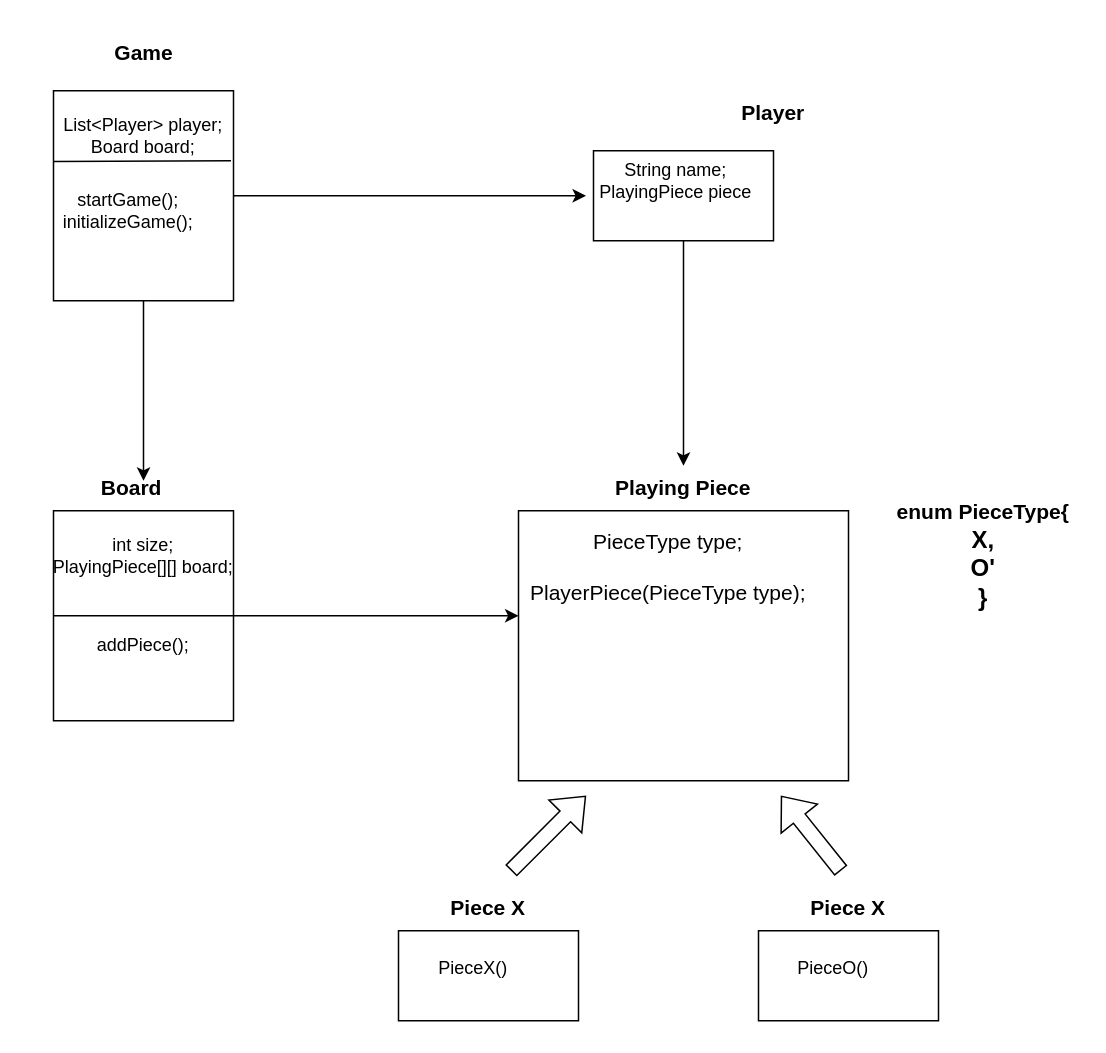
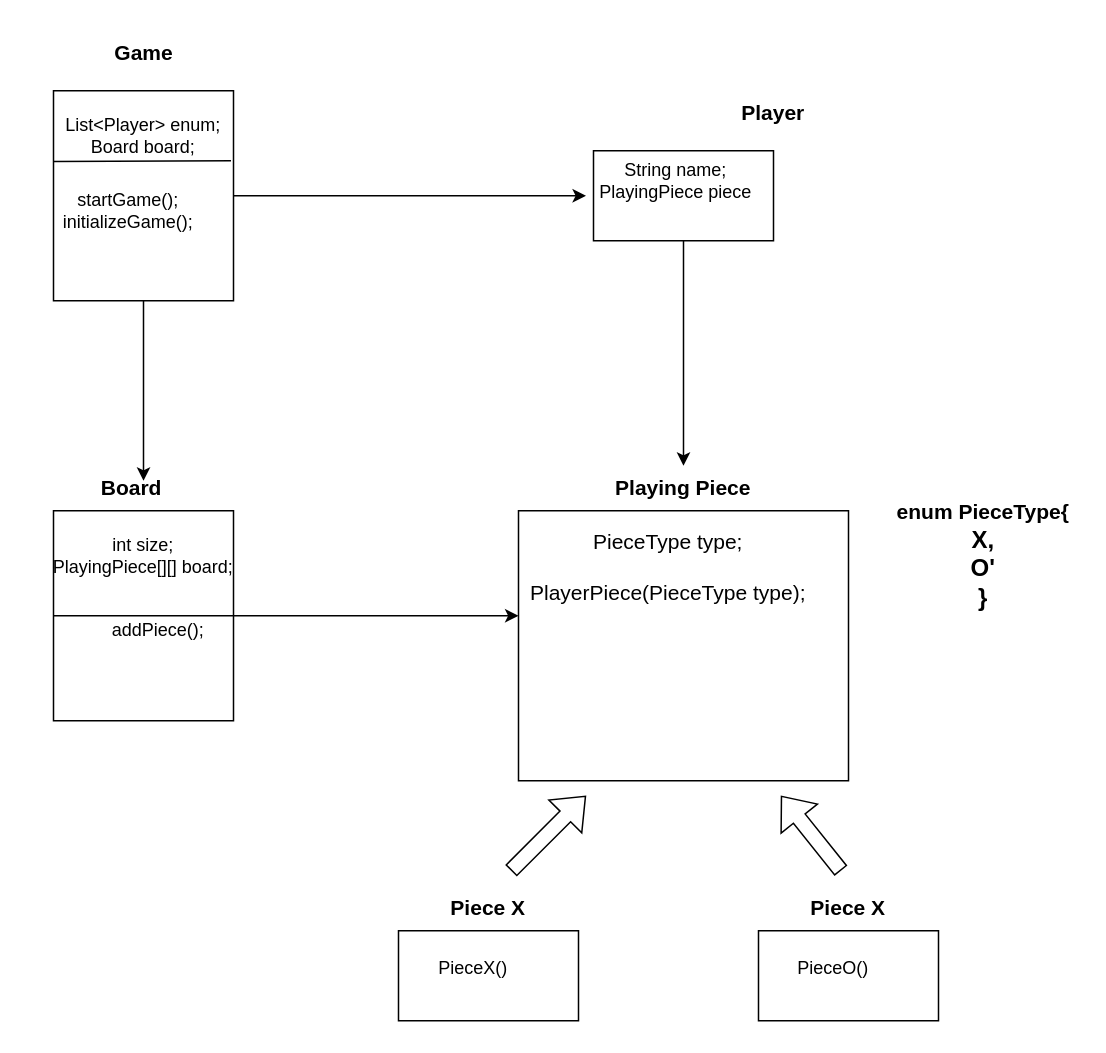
(143, 136) -> (143, 136)
(143, 646) -> (158, 631)
